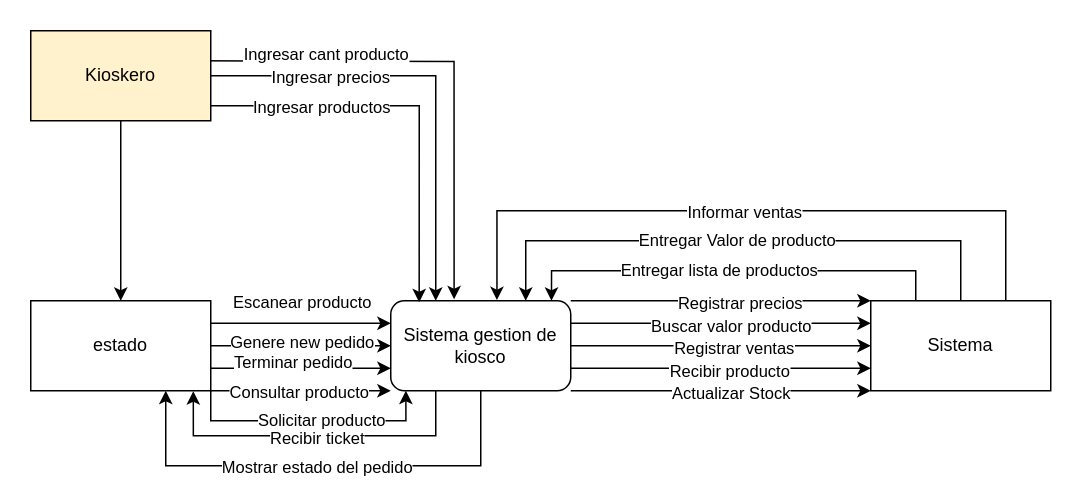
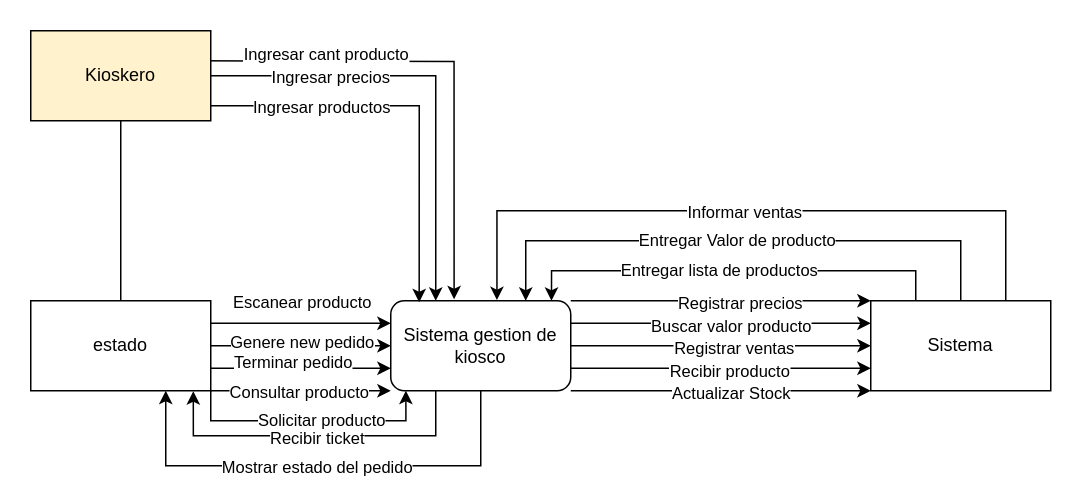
(121, 289) -> (121, 293)
